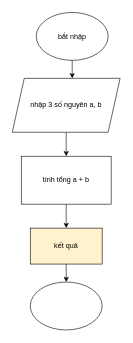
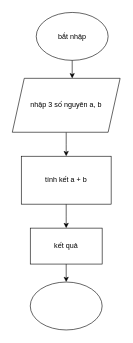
(66, 180) -> (66, 180)
(66, 246) -> (66, 246)
